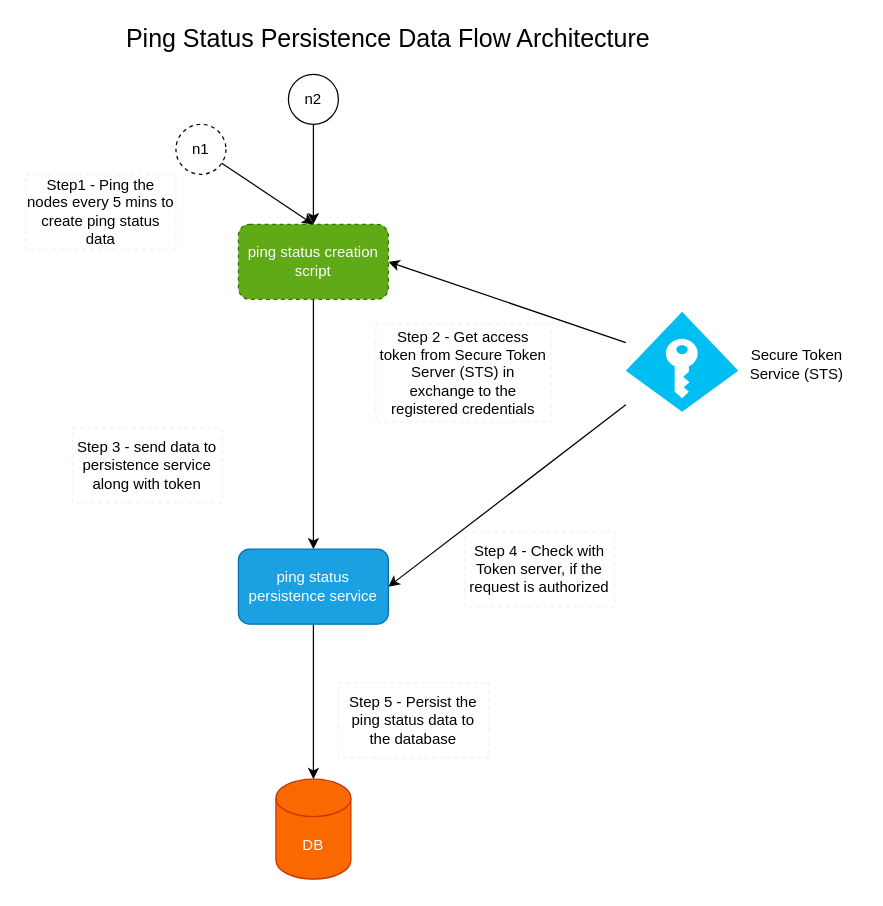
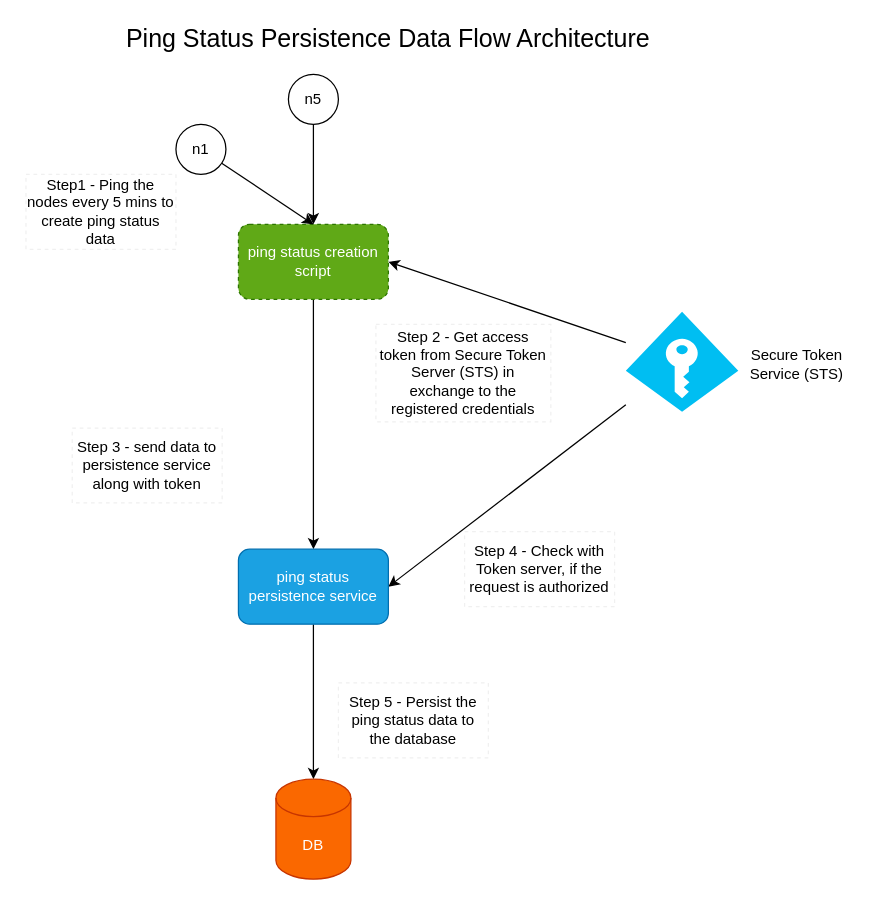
(313, 99) -> (313, 99)
(201, 149) -> (201, 149)
